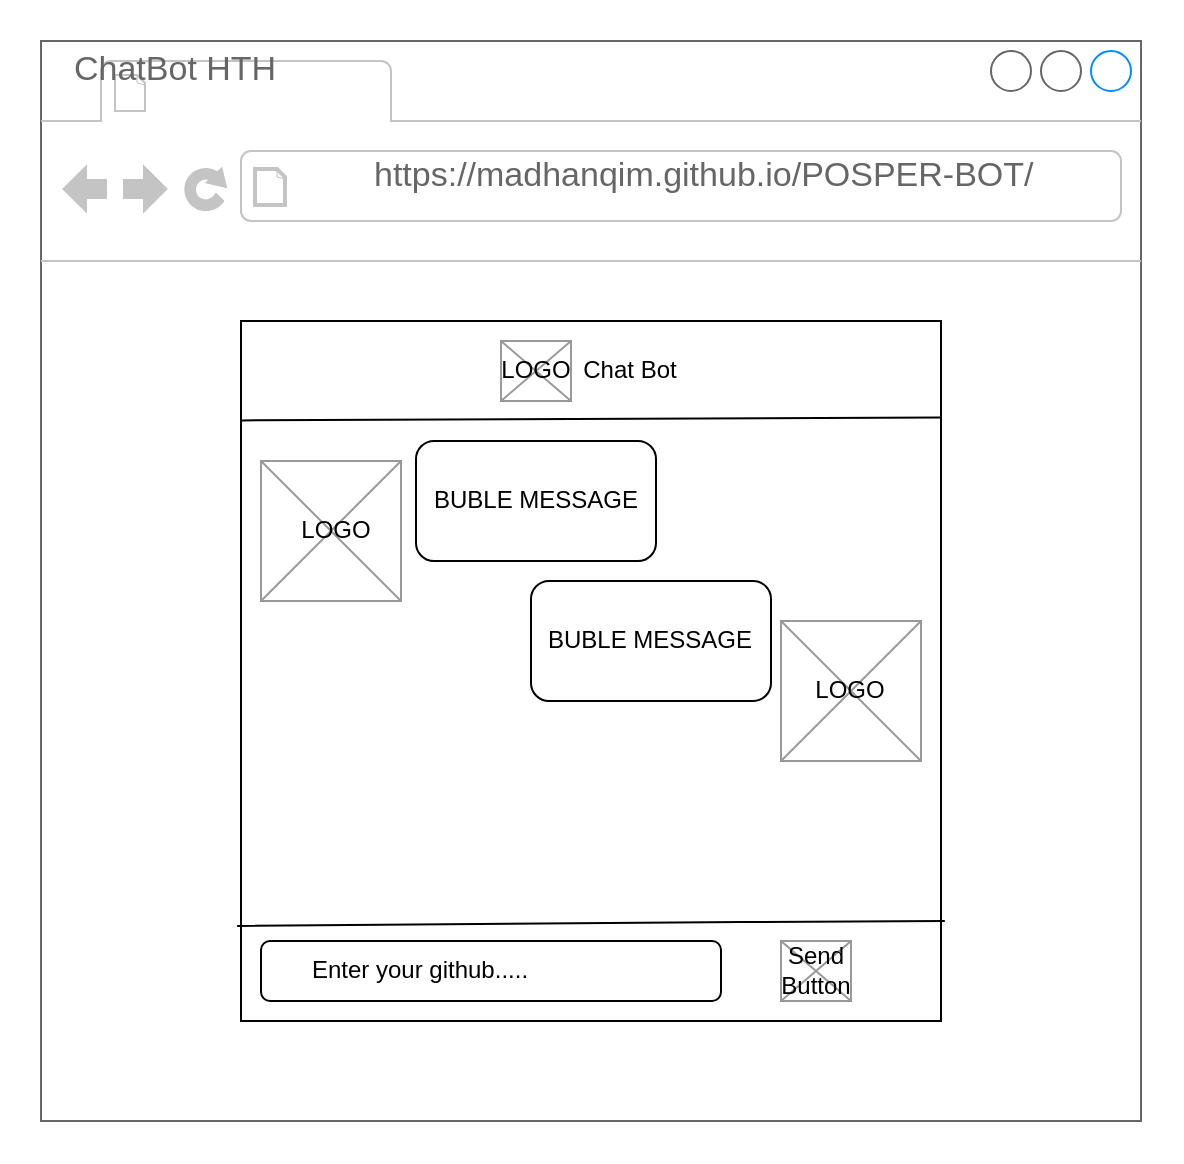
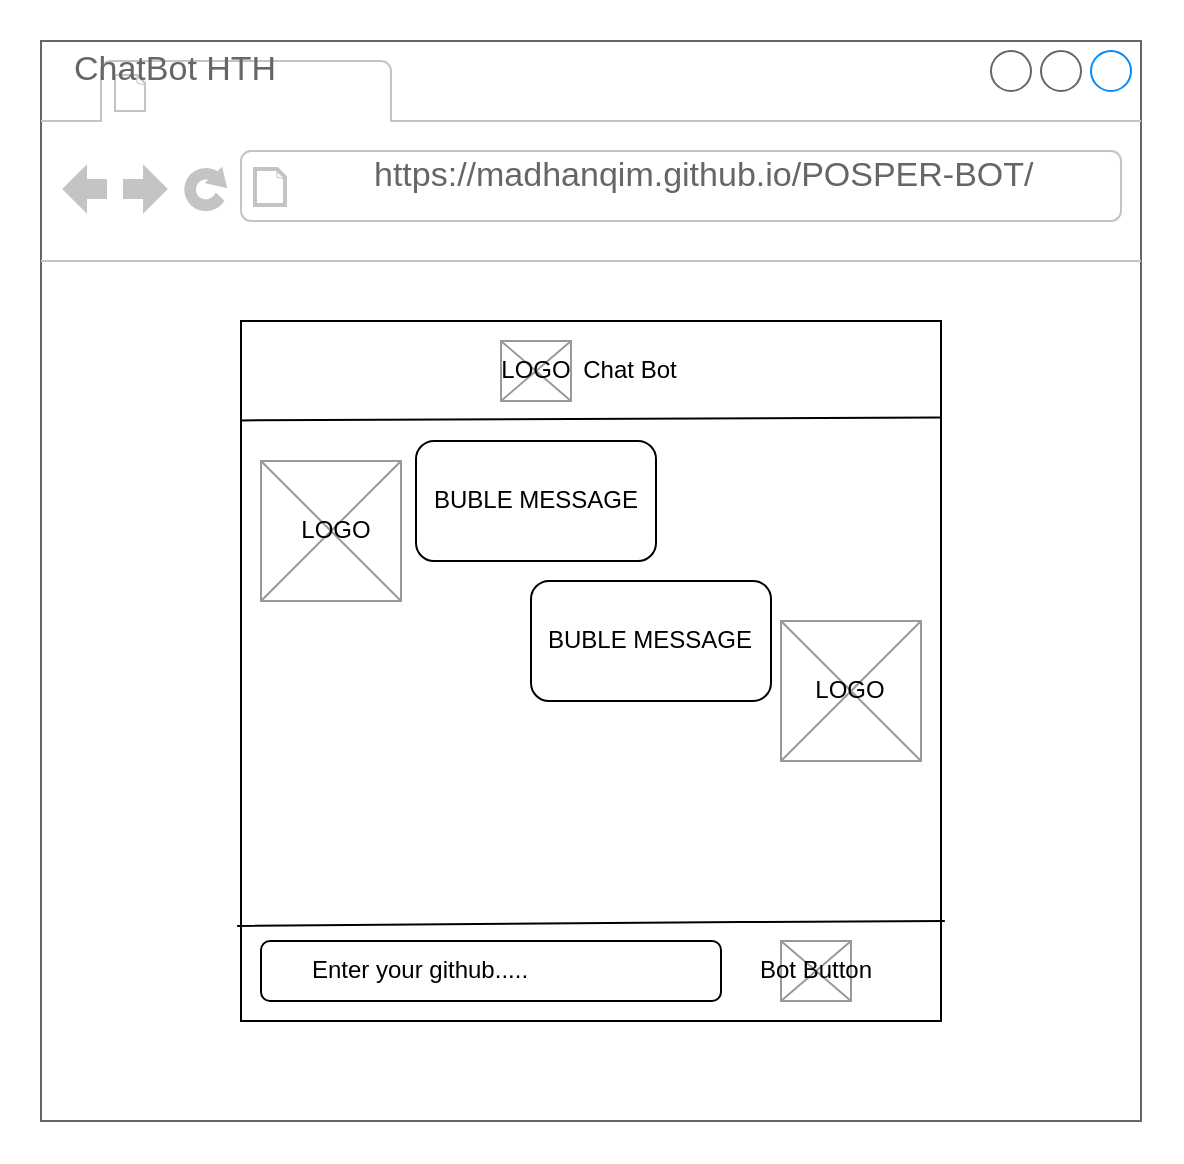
(817, 971) -> (817, 971)
